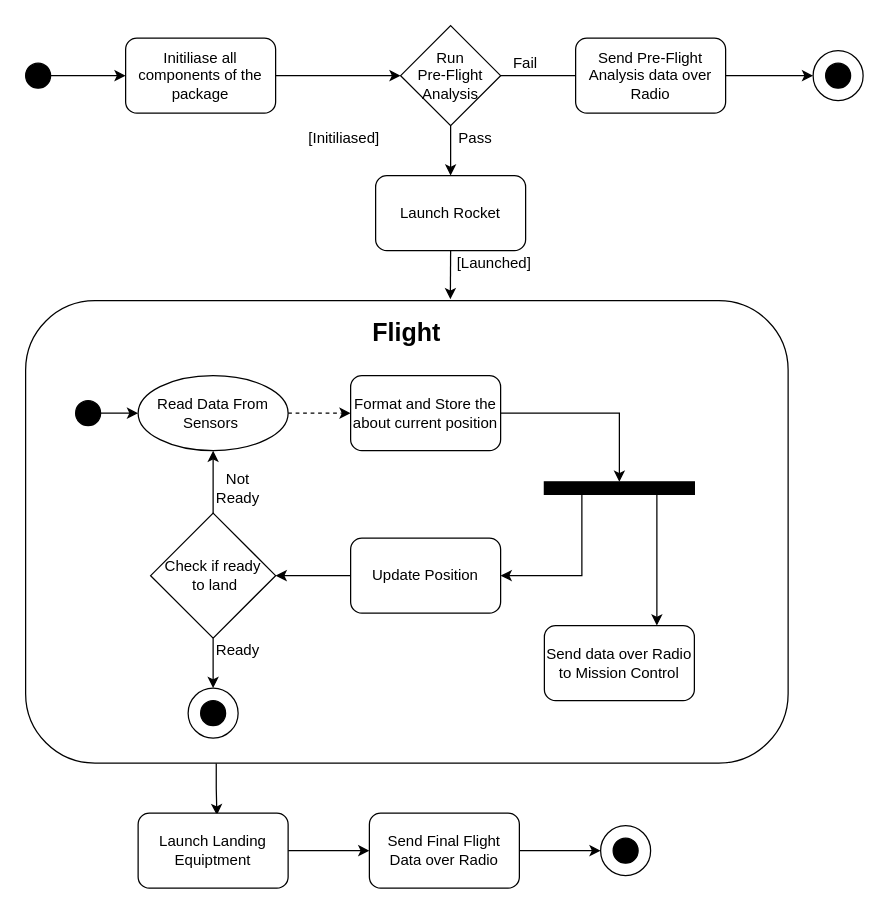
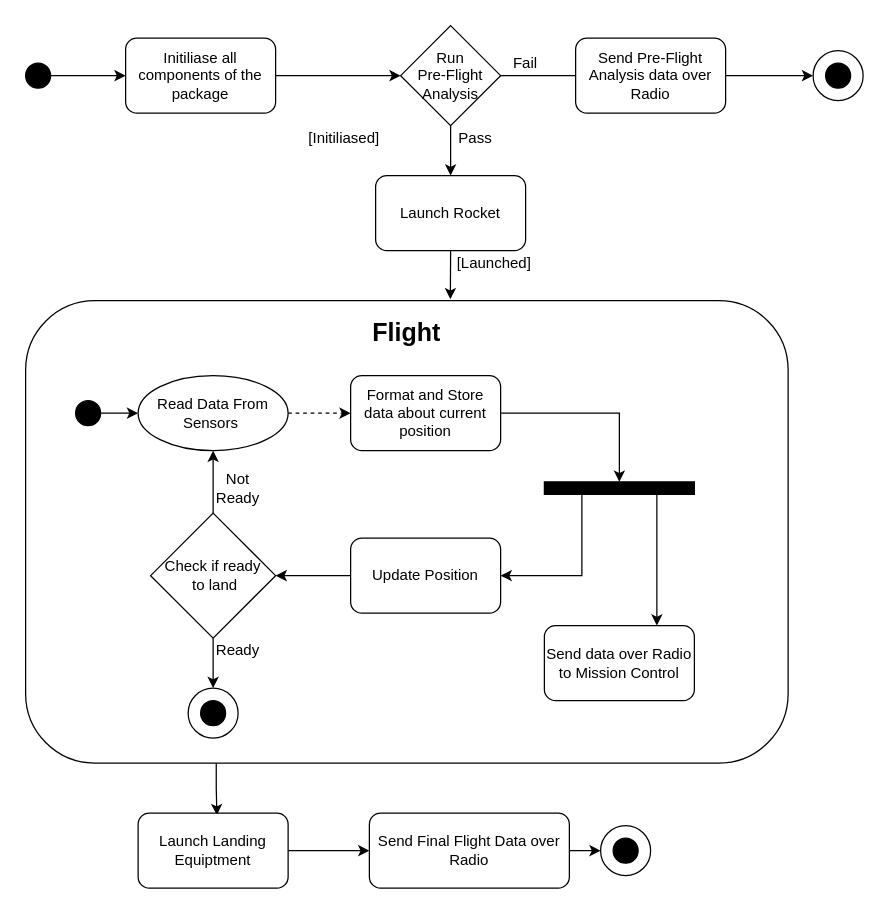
(426, 413) -> (426, 413)
(444, 851) -> (469, 851)
